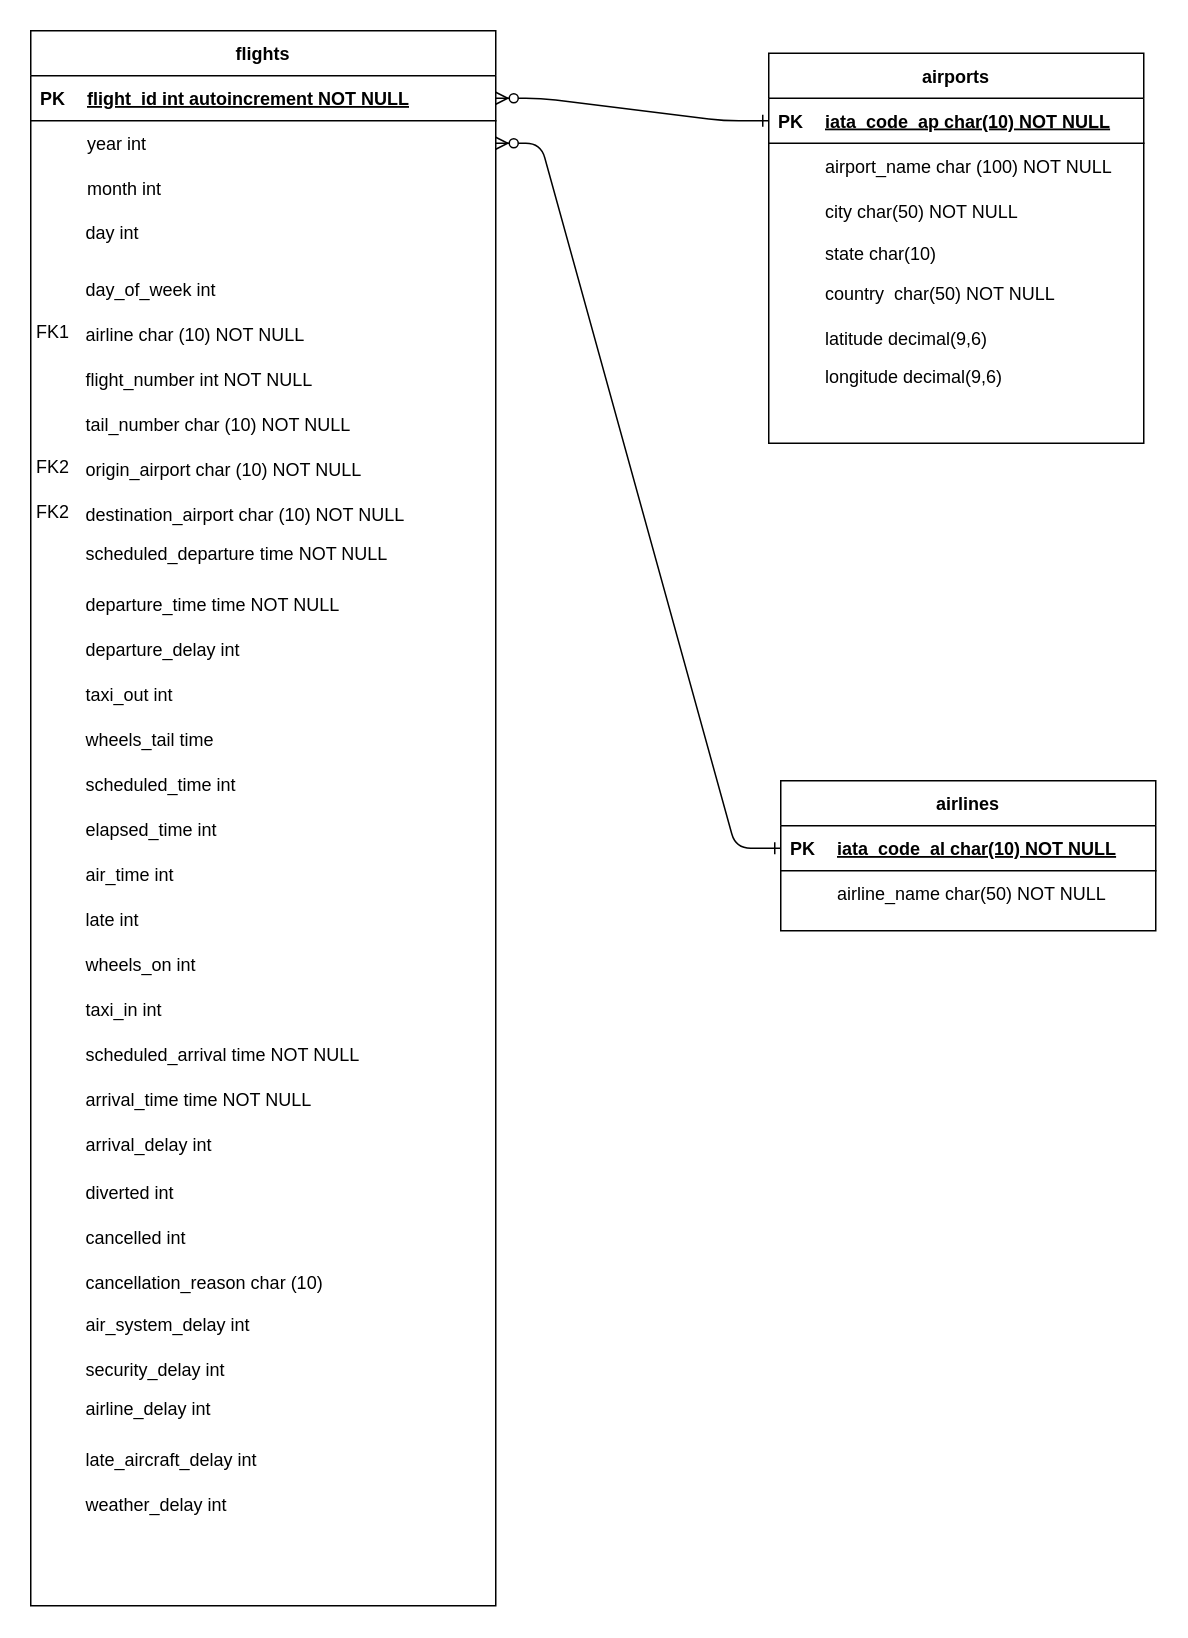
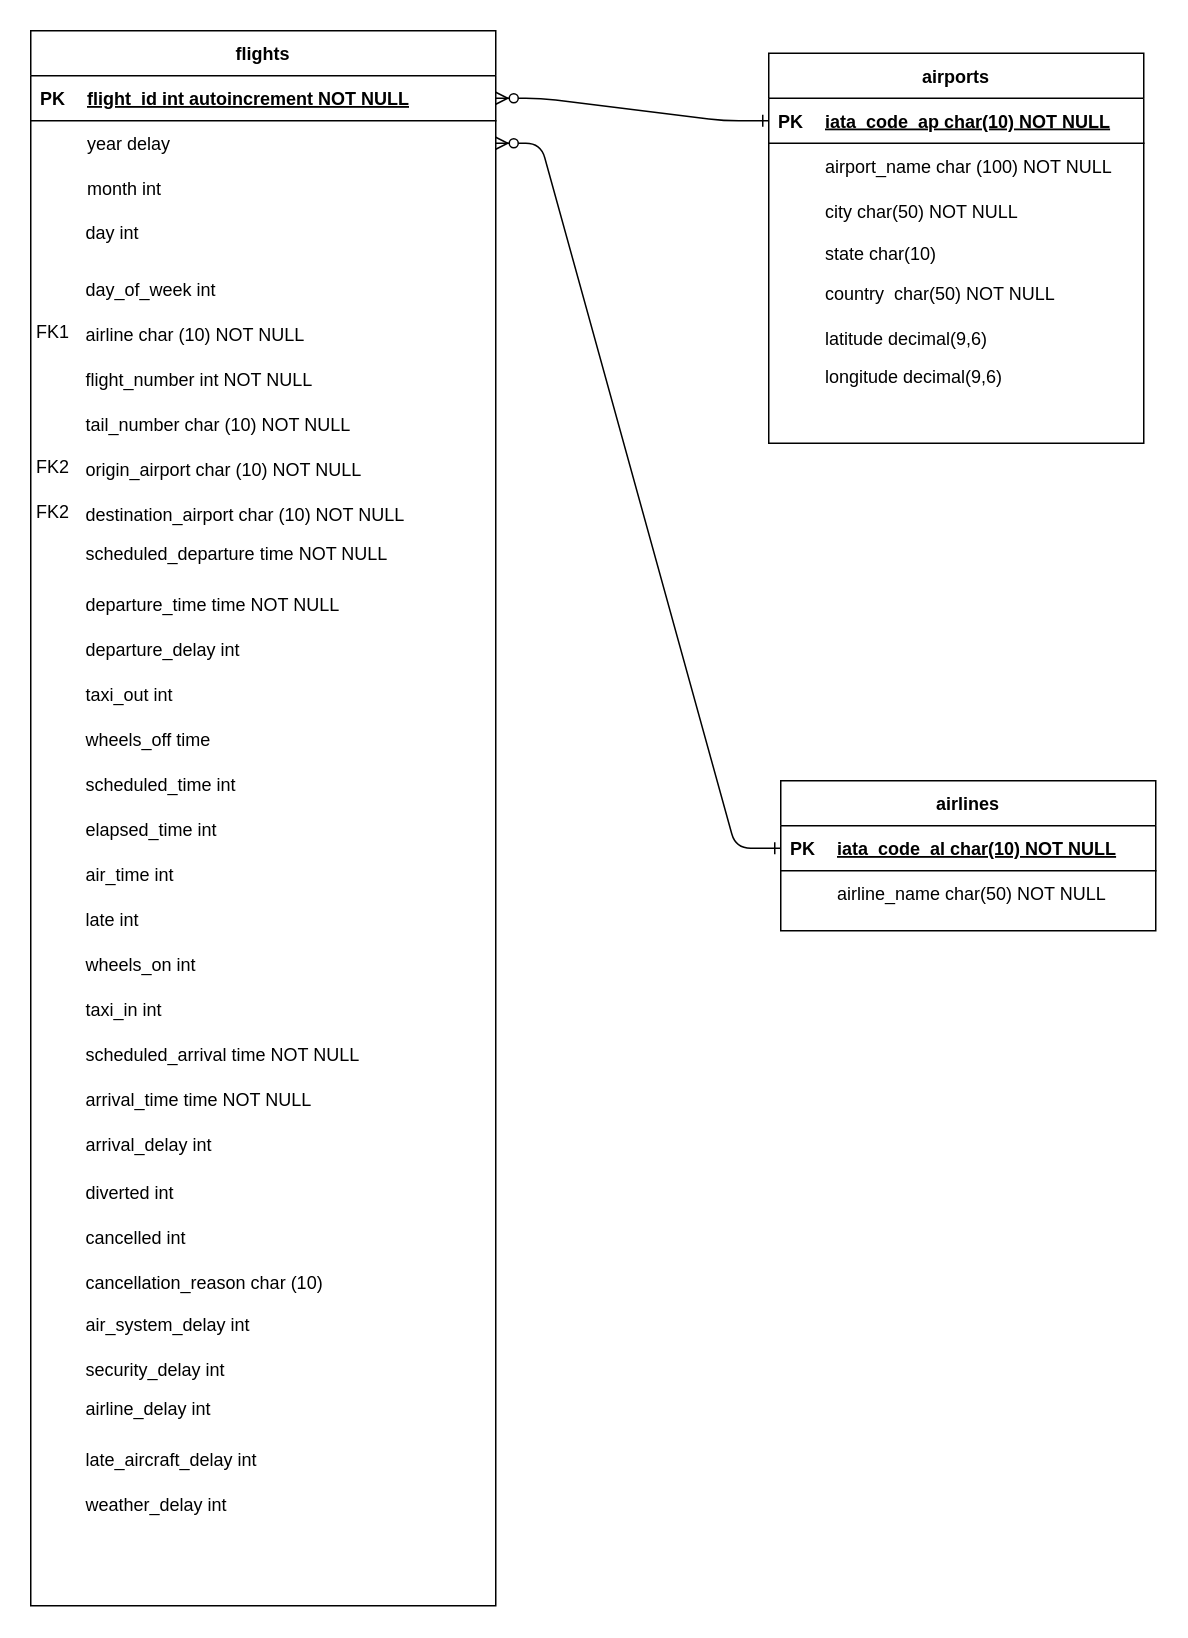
(123, 144) -> (133, 144)
(155, 728) -> (155, 728)
